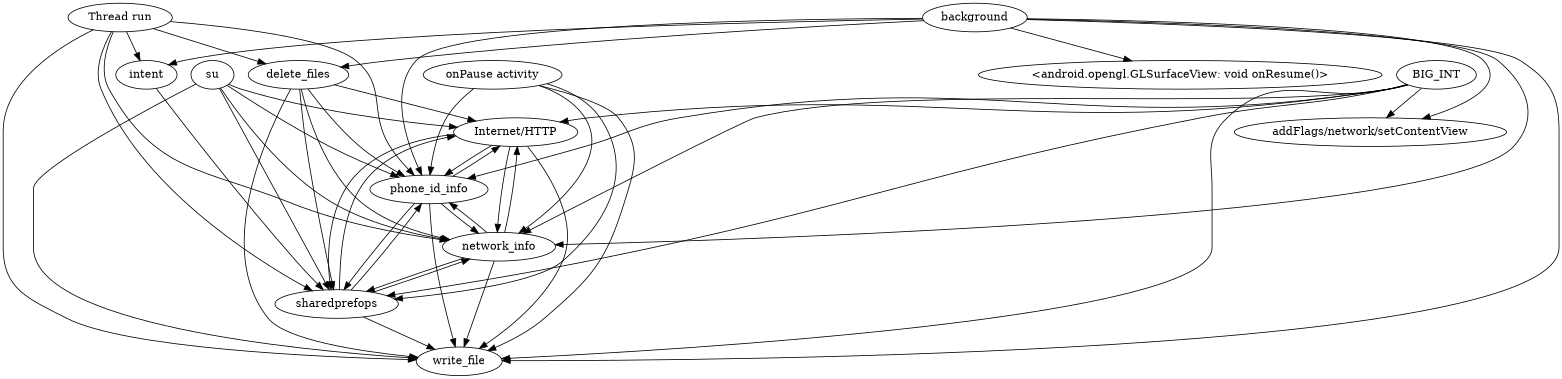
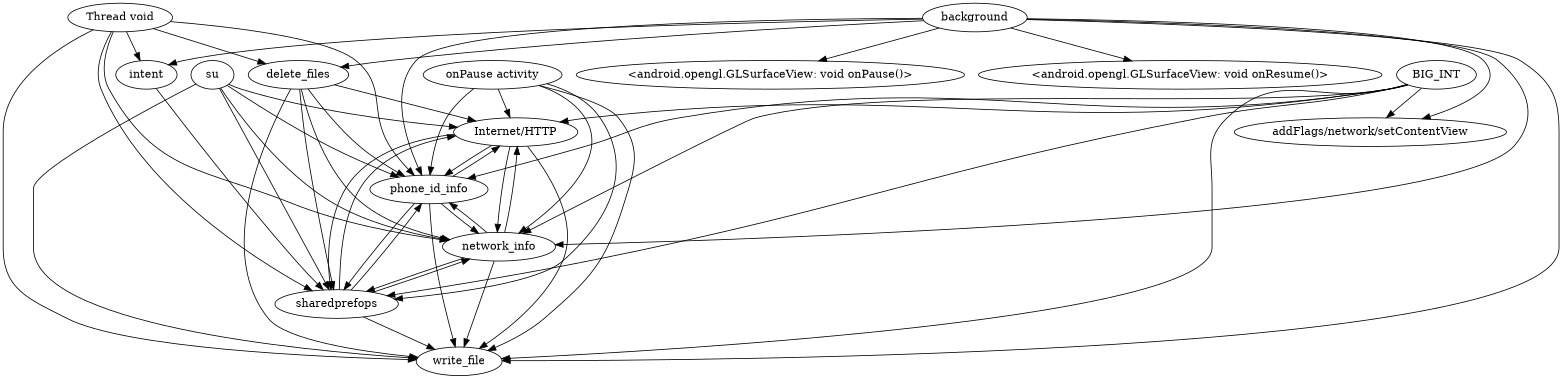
(120, 18) -> (120, 18)
none -> (770, 75)
none -> (503, 100)
